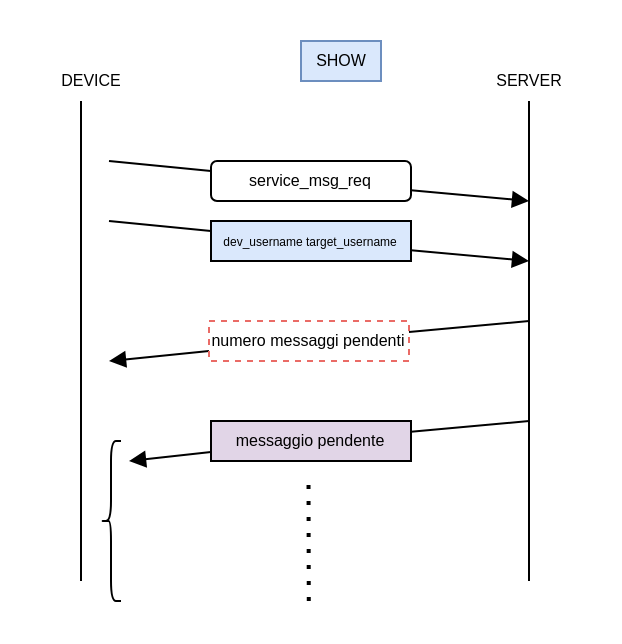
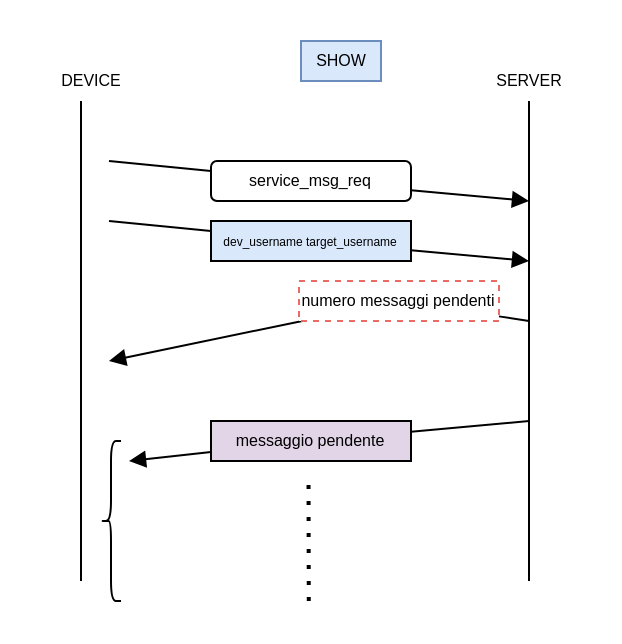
(309, 341) -> (399, 301)
